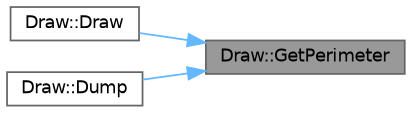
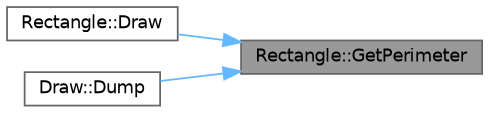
(75, 24) -> (92, 24)
(305, 57) -> (362, 57)
